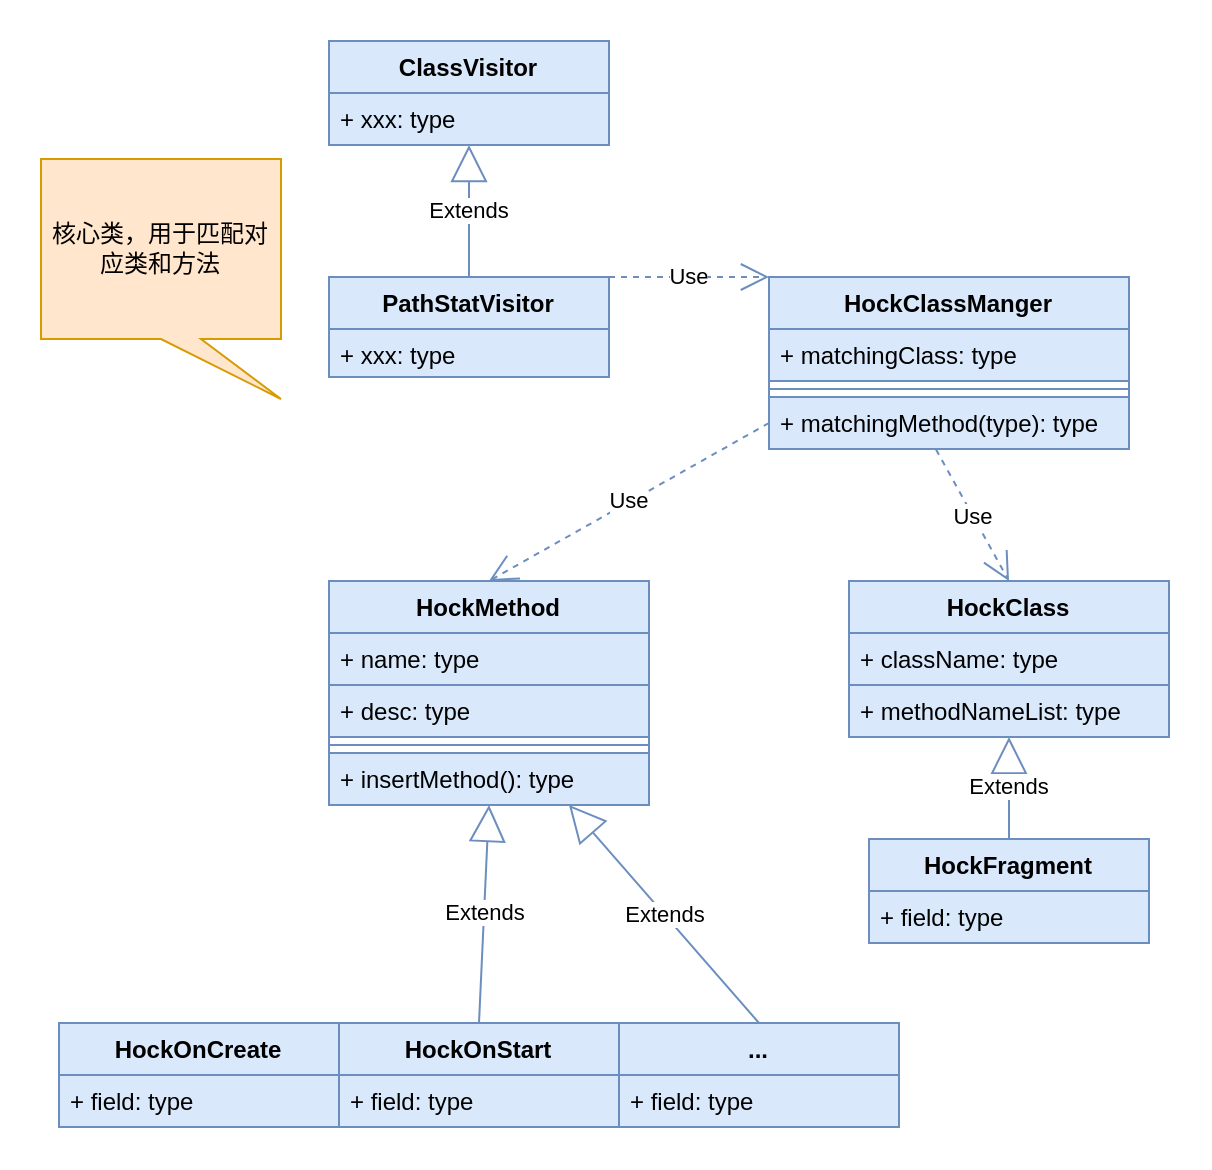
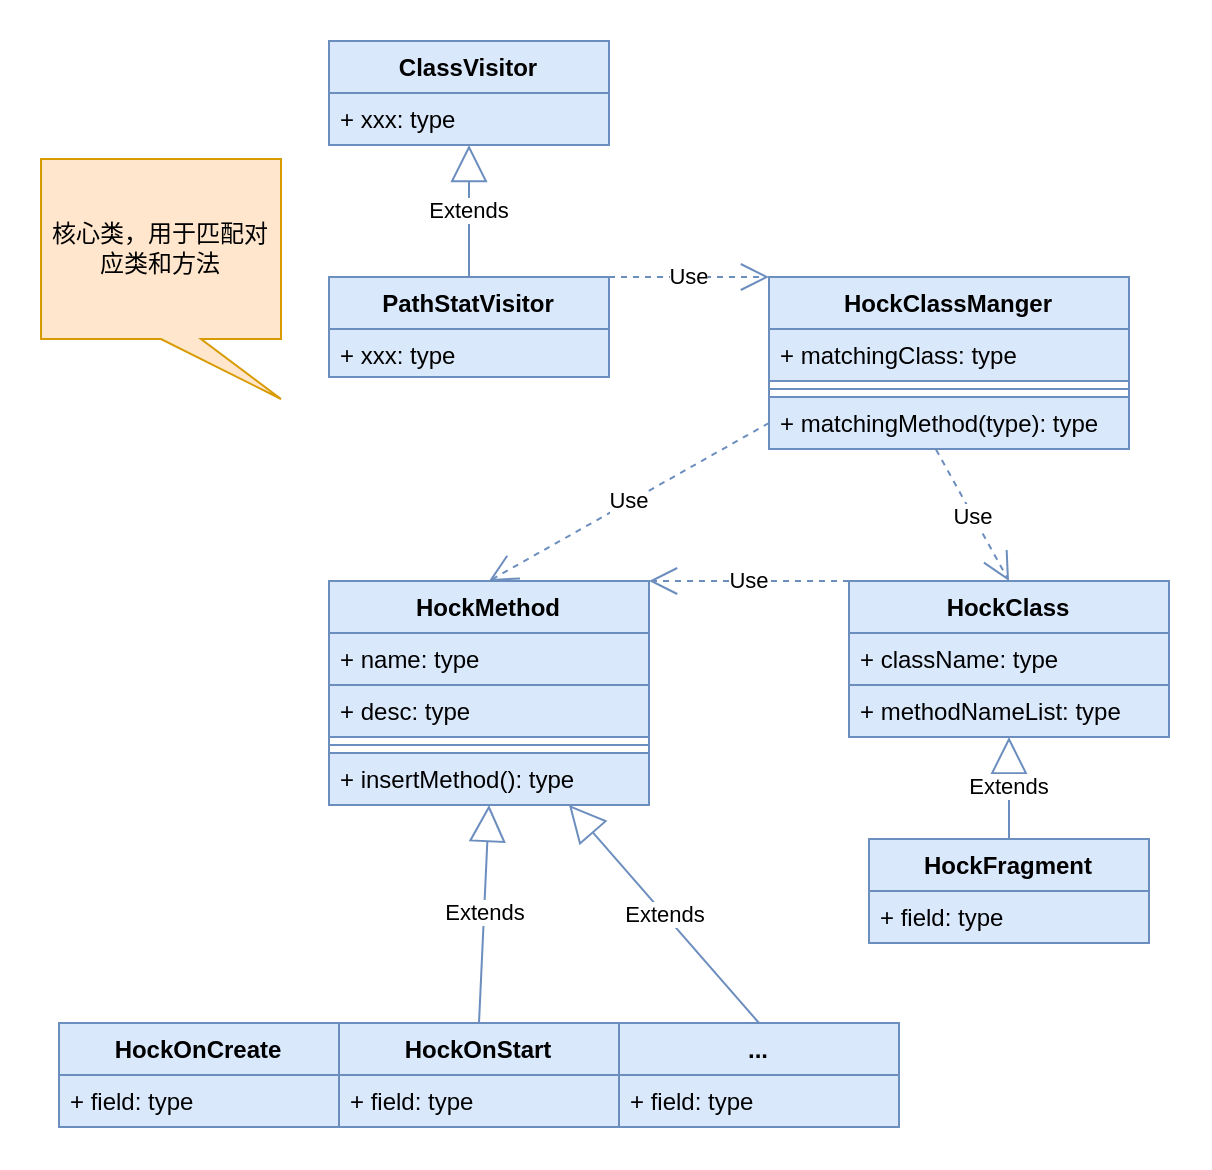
none -> (752, 581)
